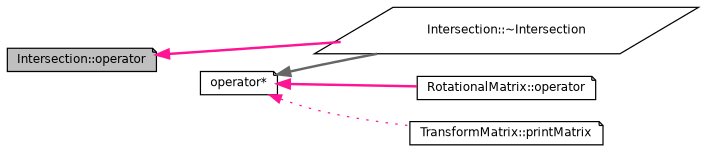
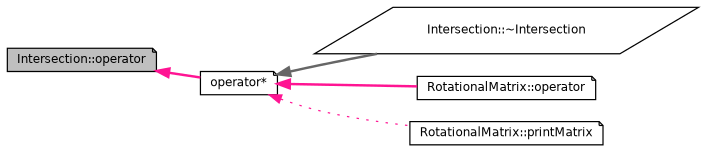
(255, 48) -> (185, 75)
(506, 133) -> (506, 133)
